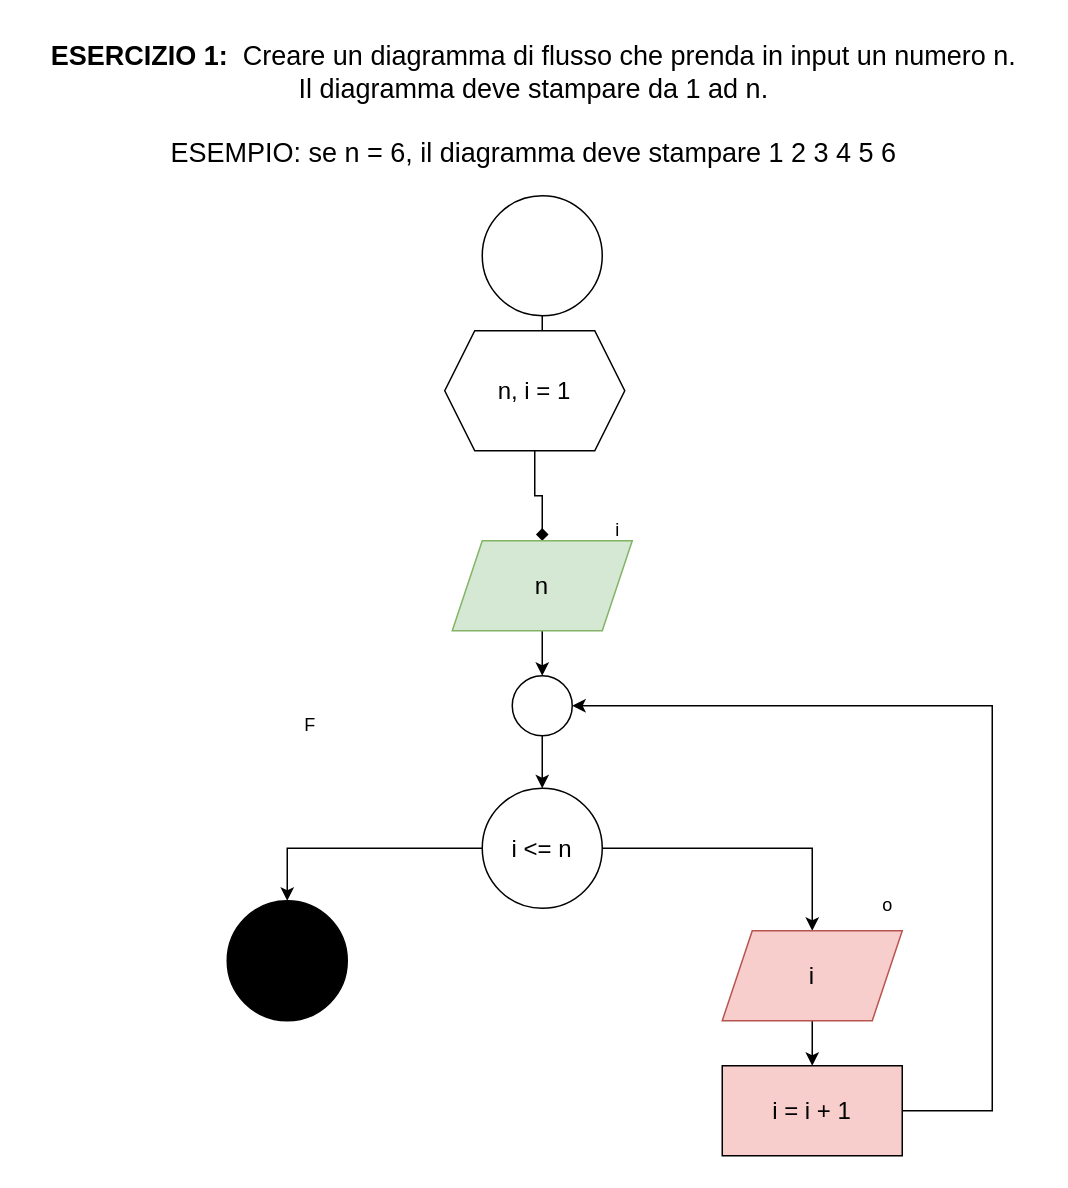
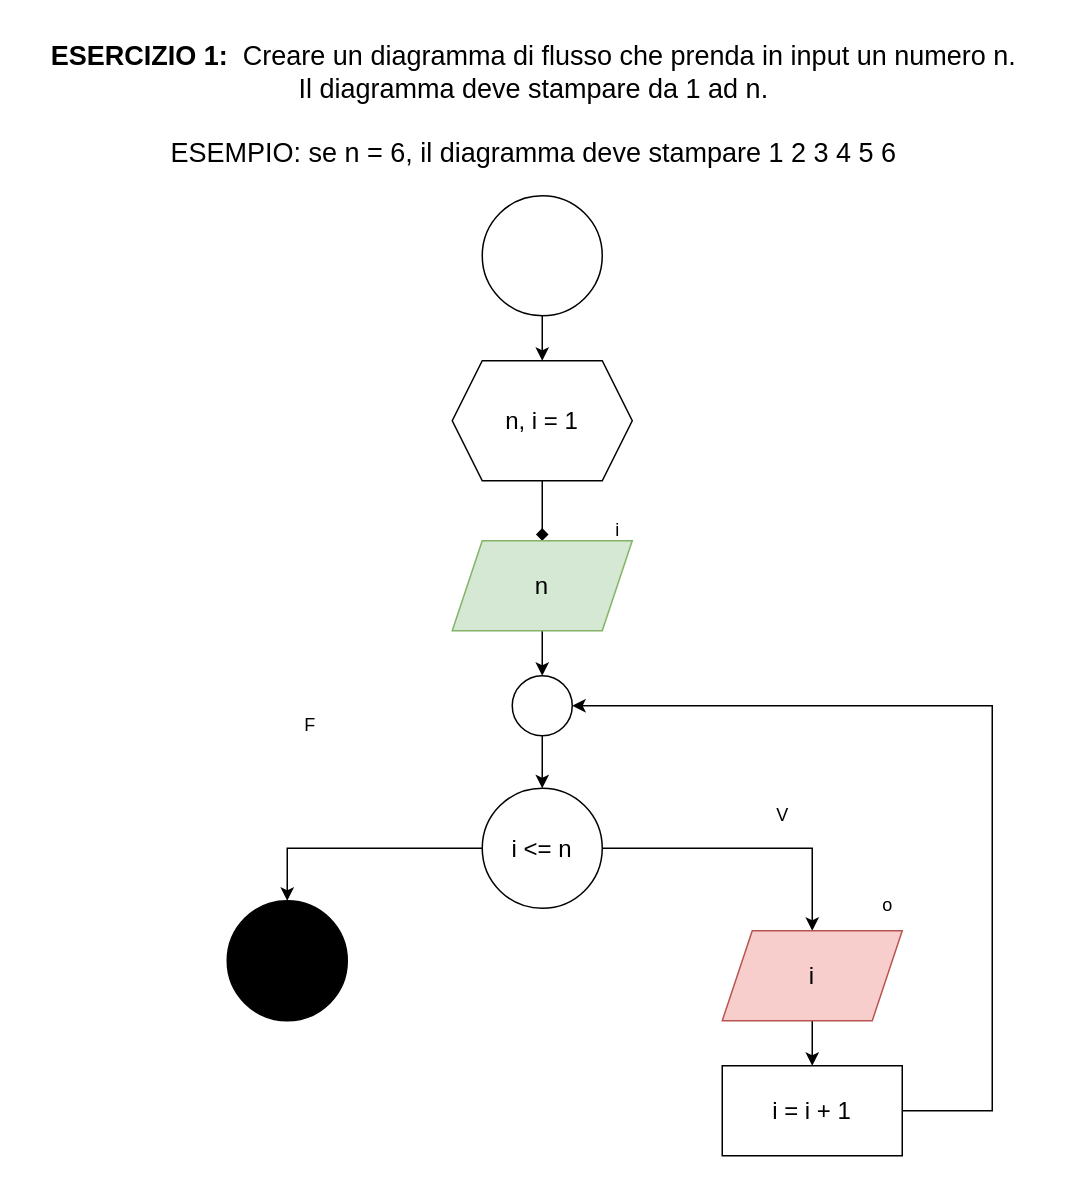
(535, 391) -> (542, 421)
none -> (782, 815)
(812, 1111) -> (812, 1111)
